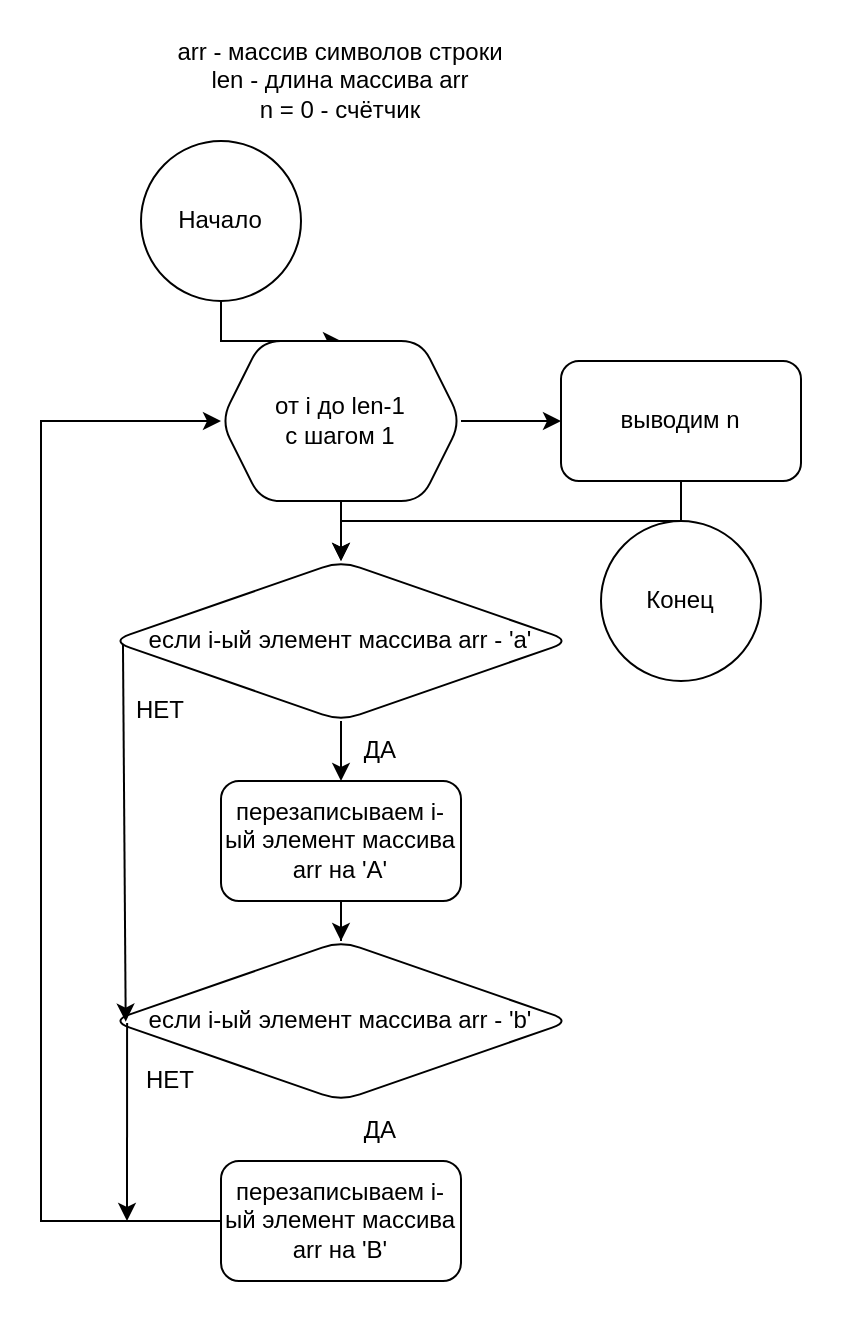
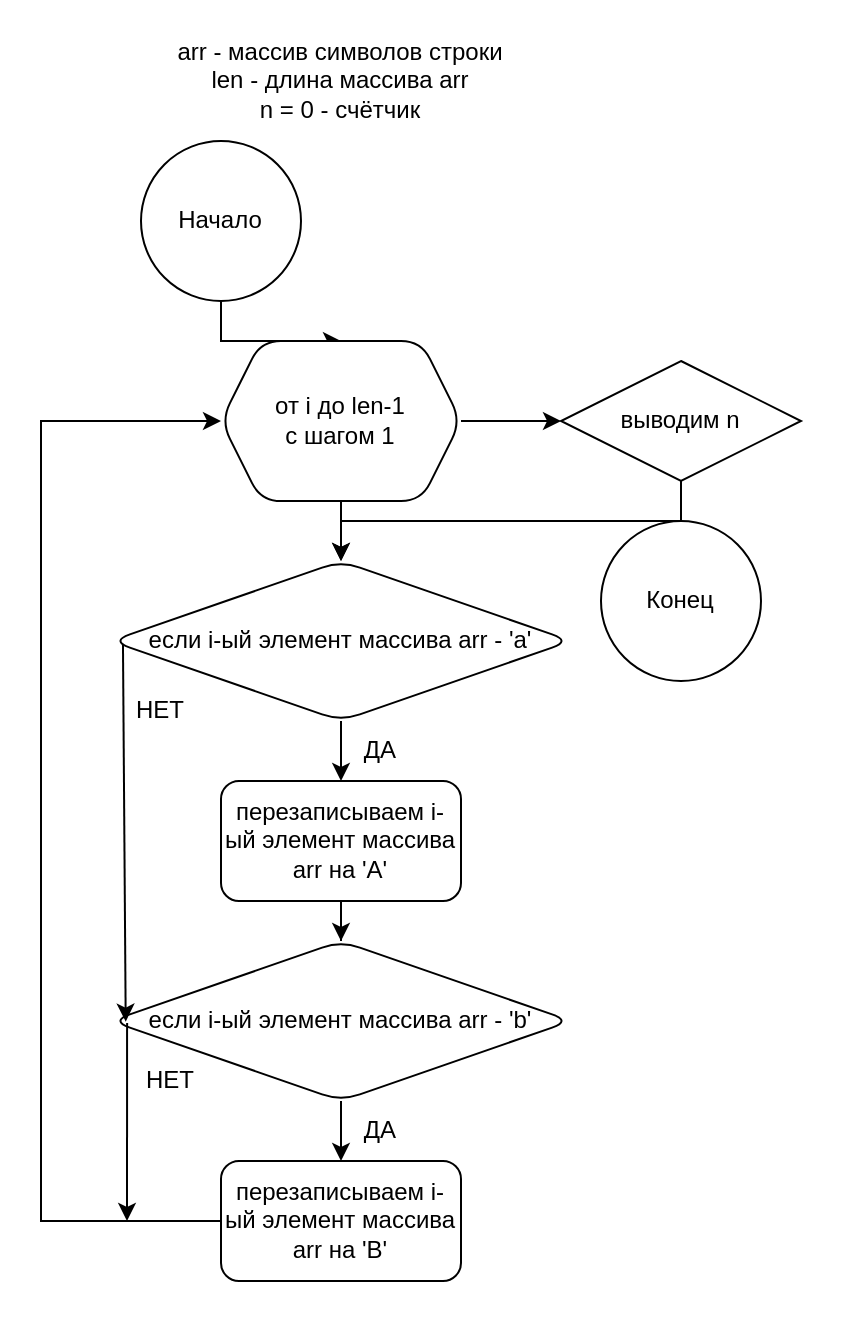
(681, 421) -> (681, 421)
none -> (341, 1138)
